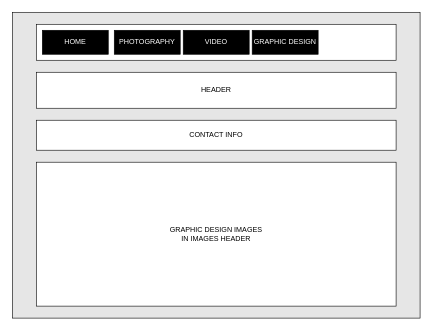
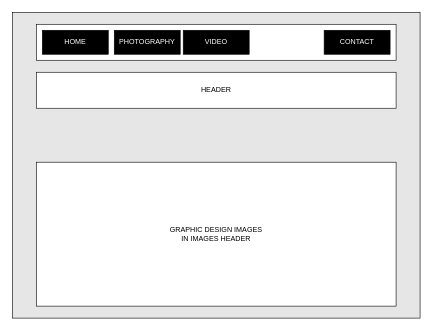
(285, 42) -> none
none -> (357, 42)
(216, 135) -> none
